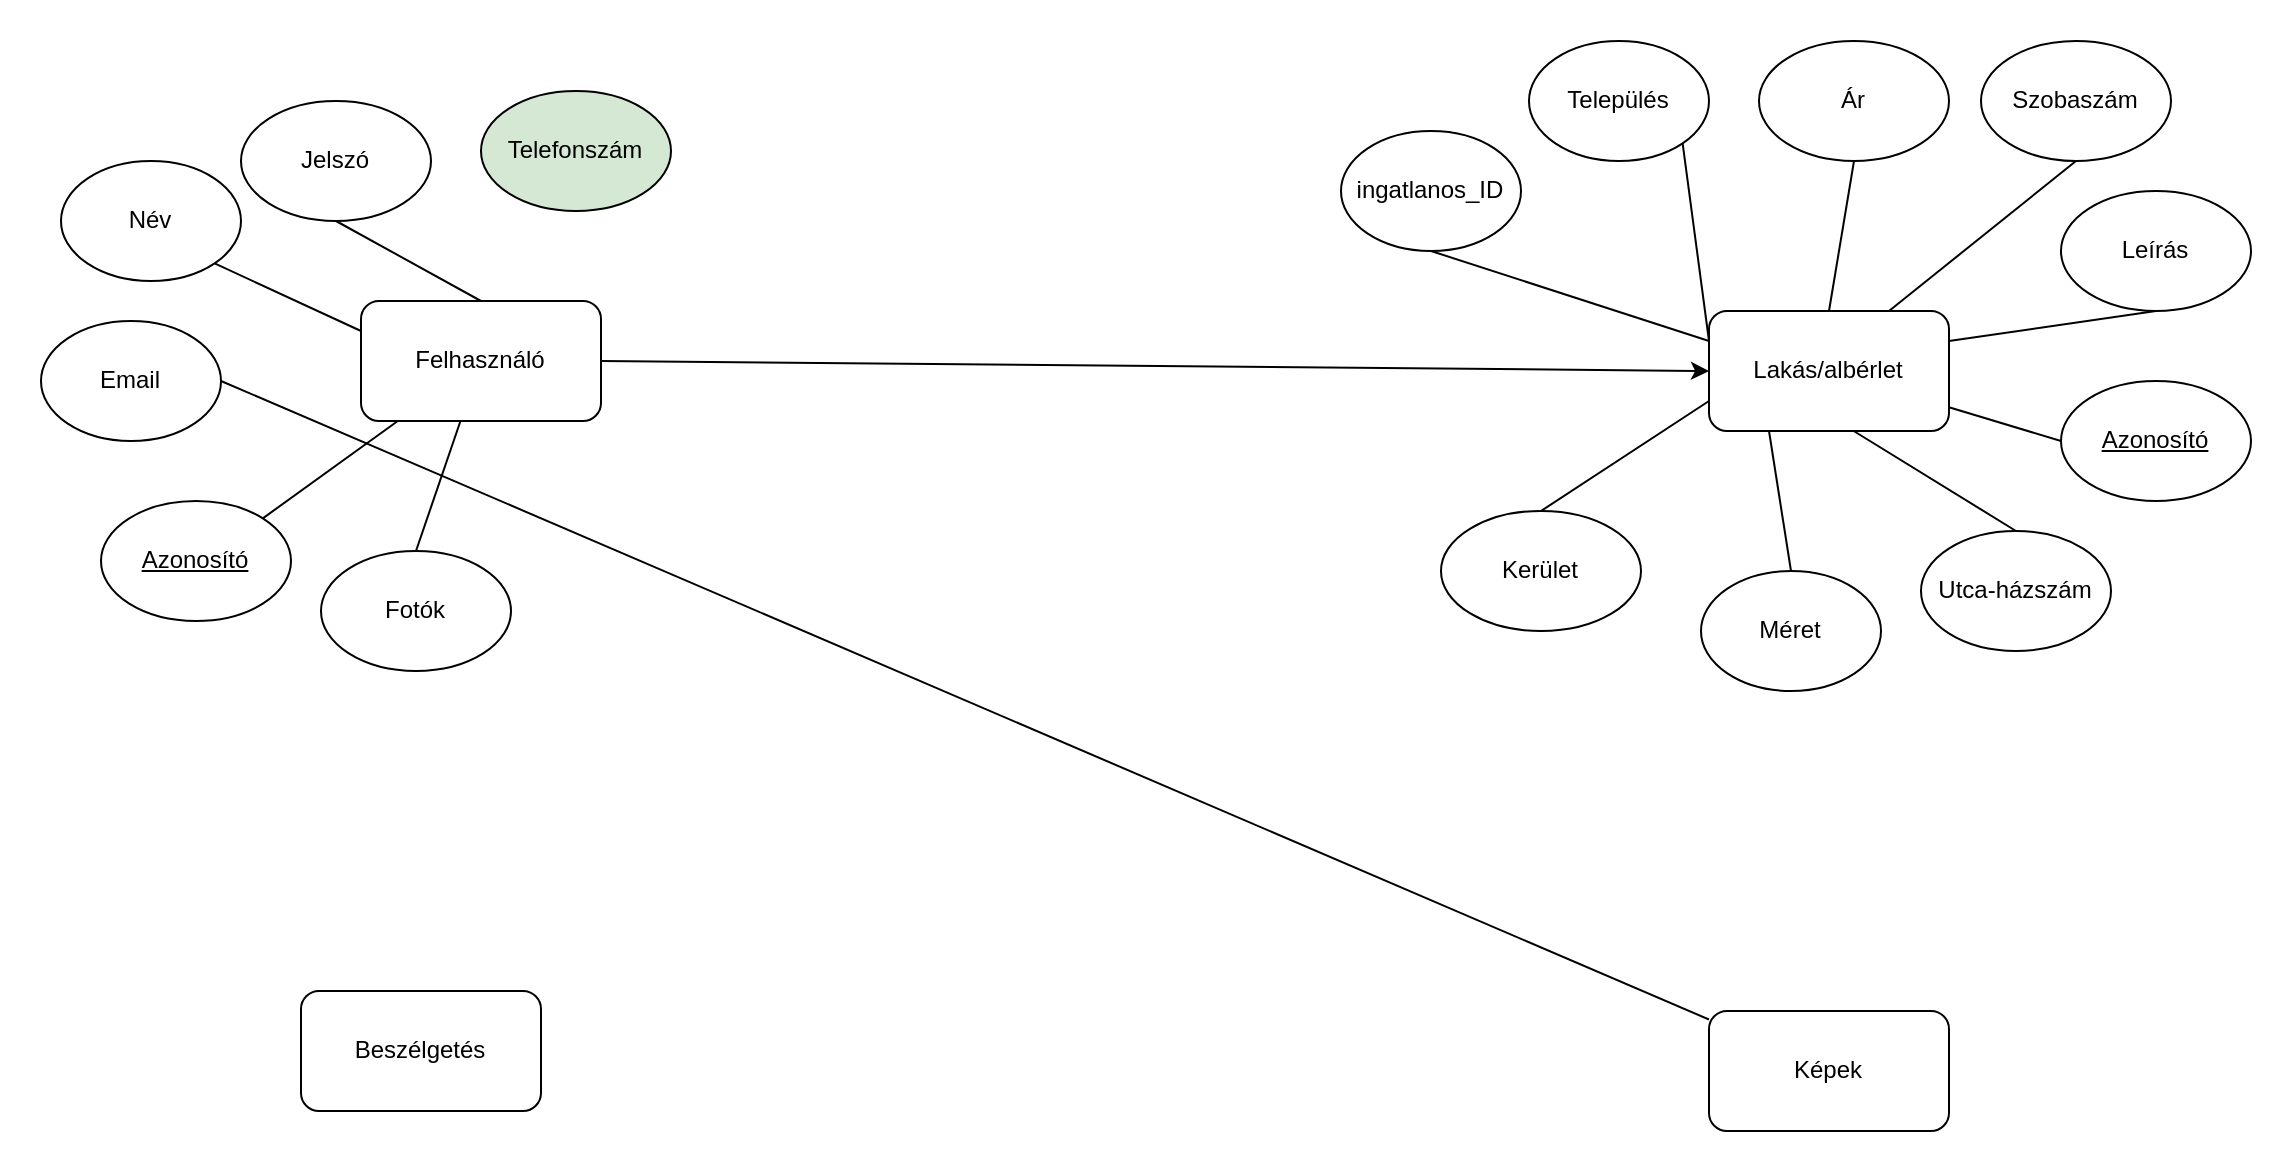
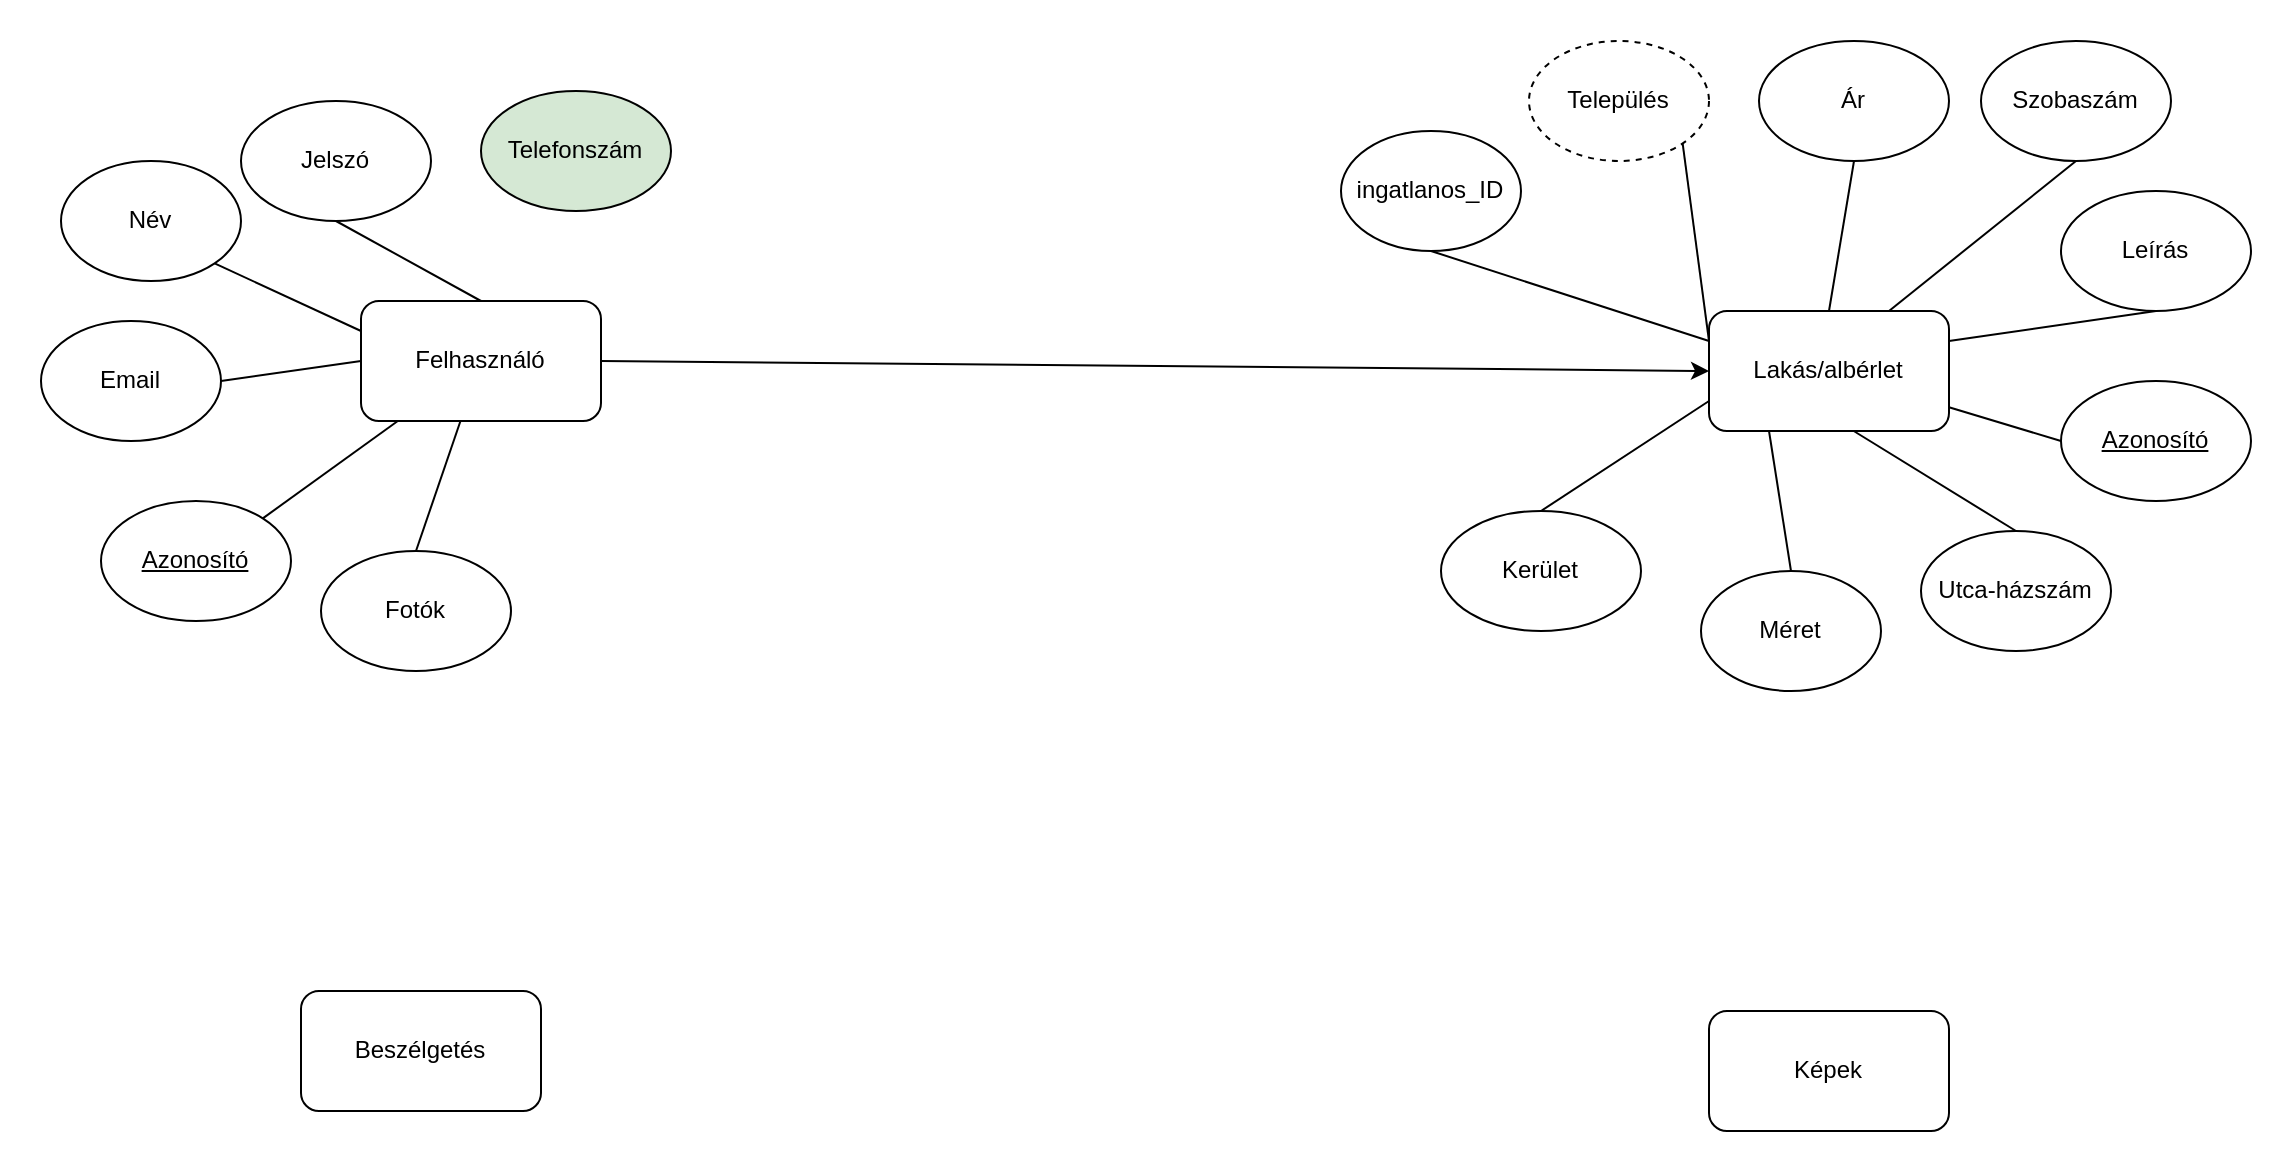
(1619, 101) -> (1619, 101)
(1039, 732) -> (291, 371)
